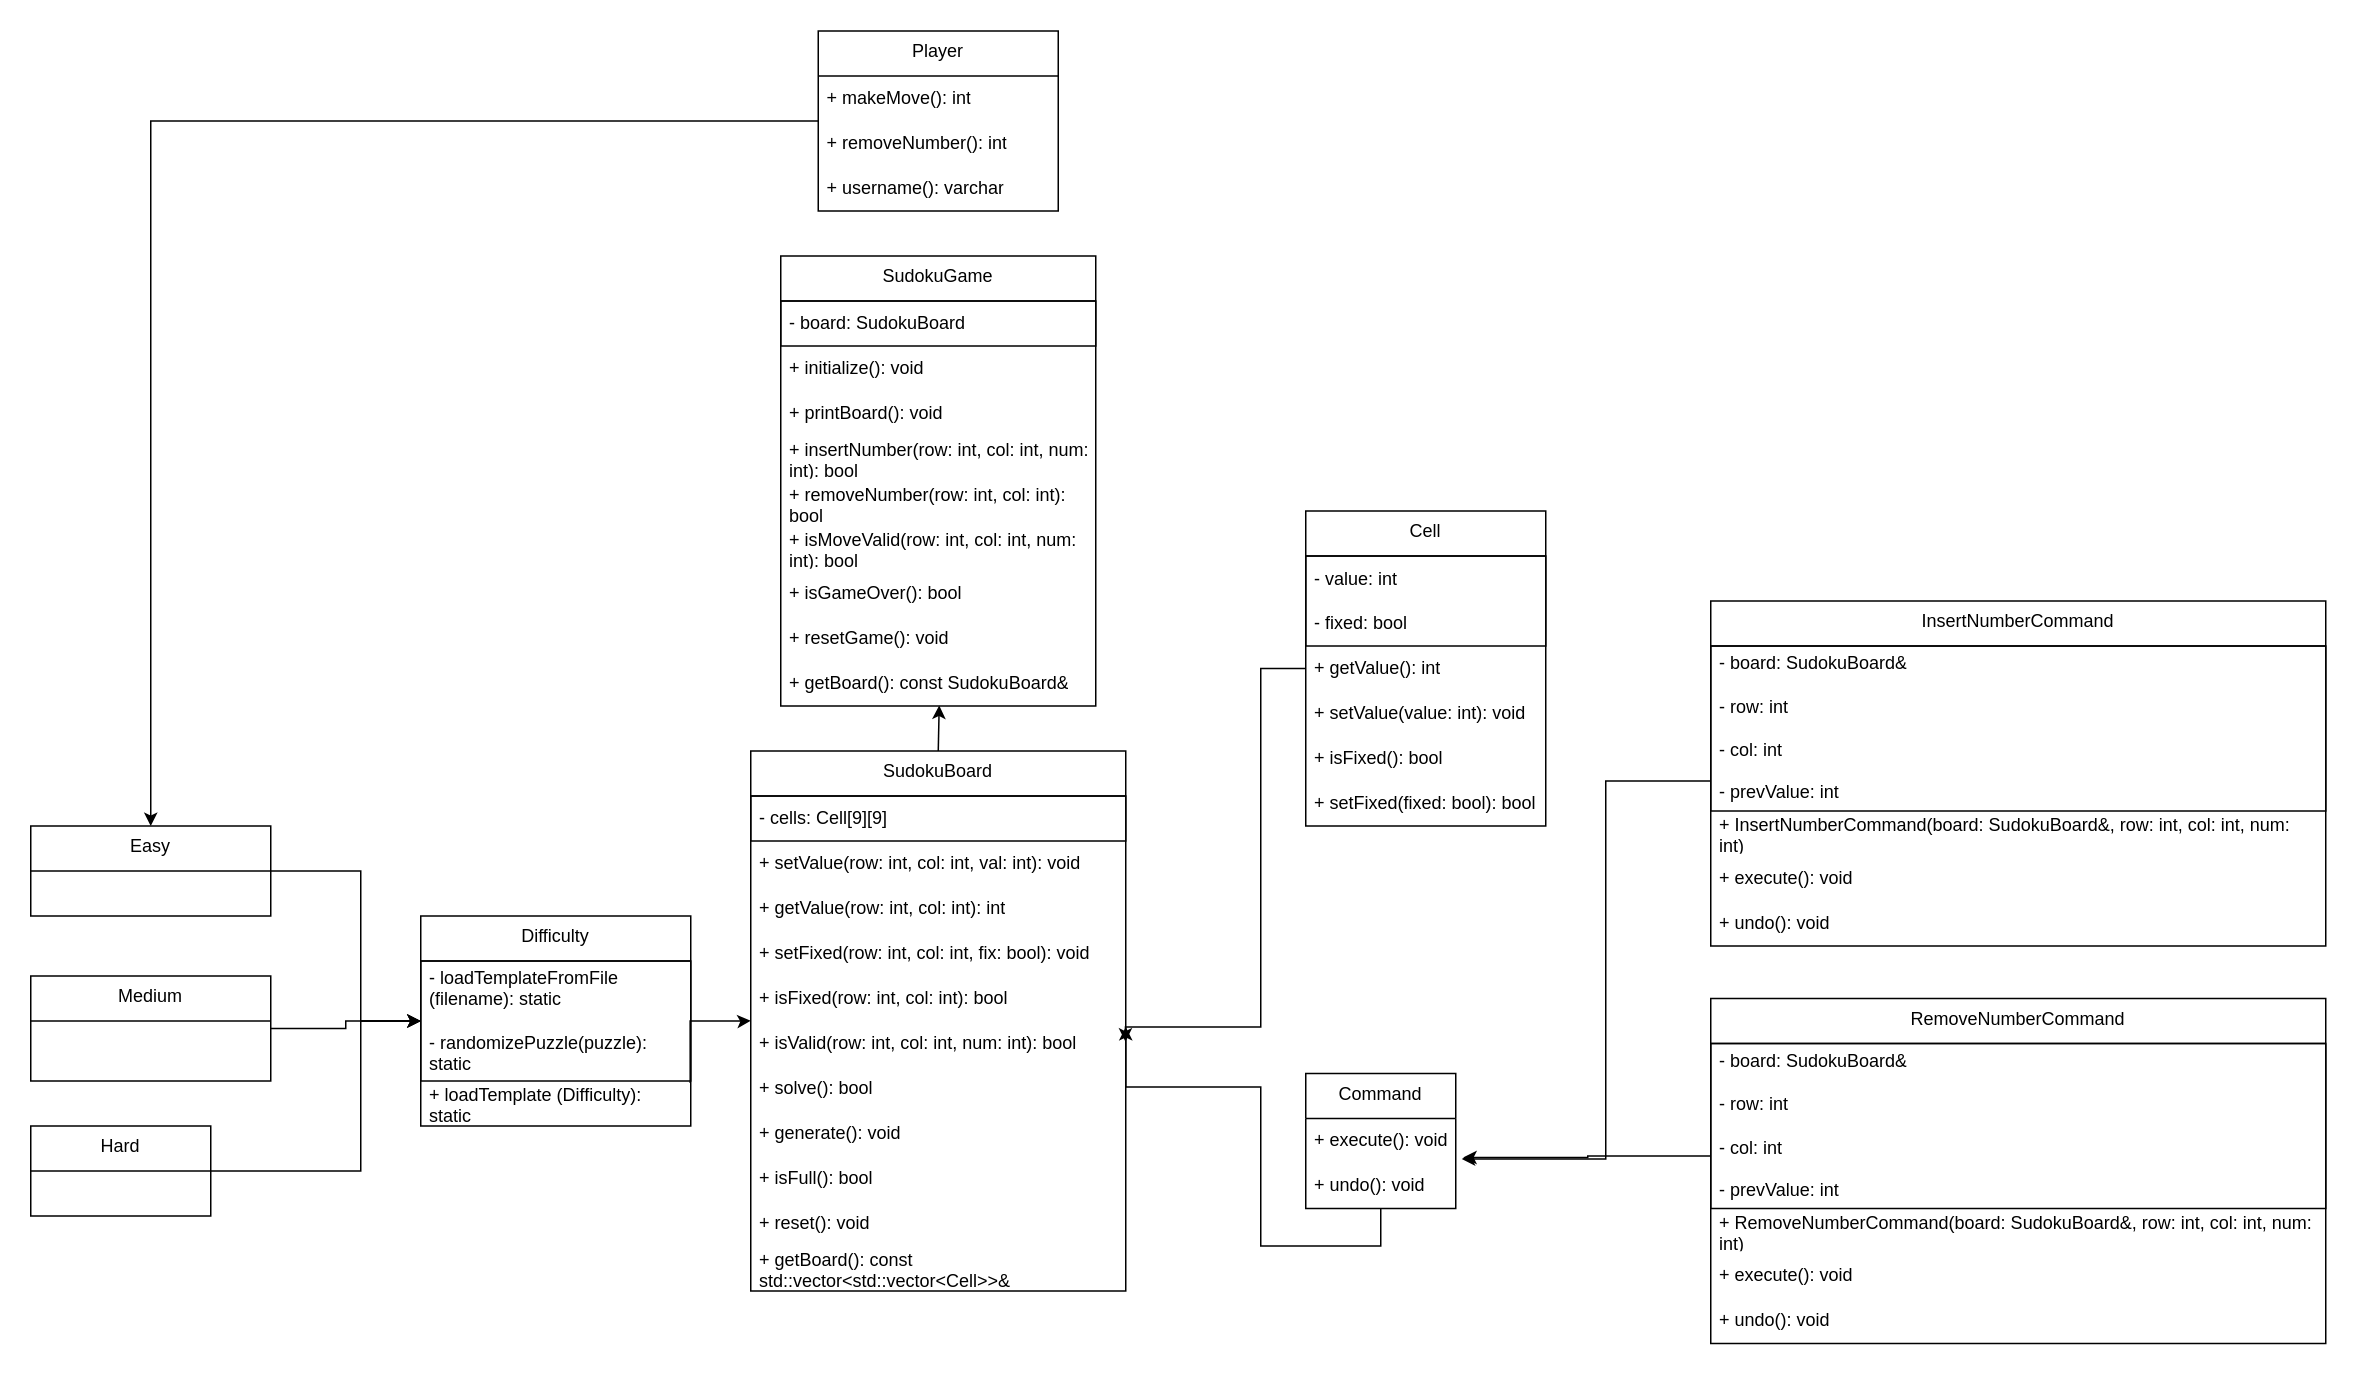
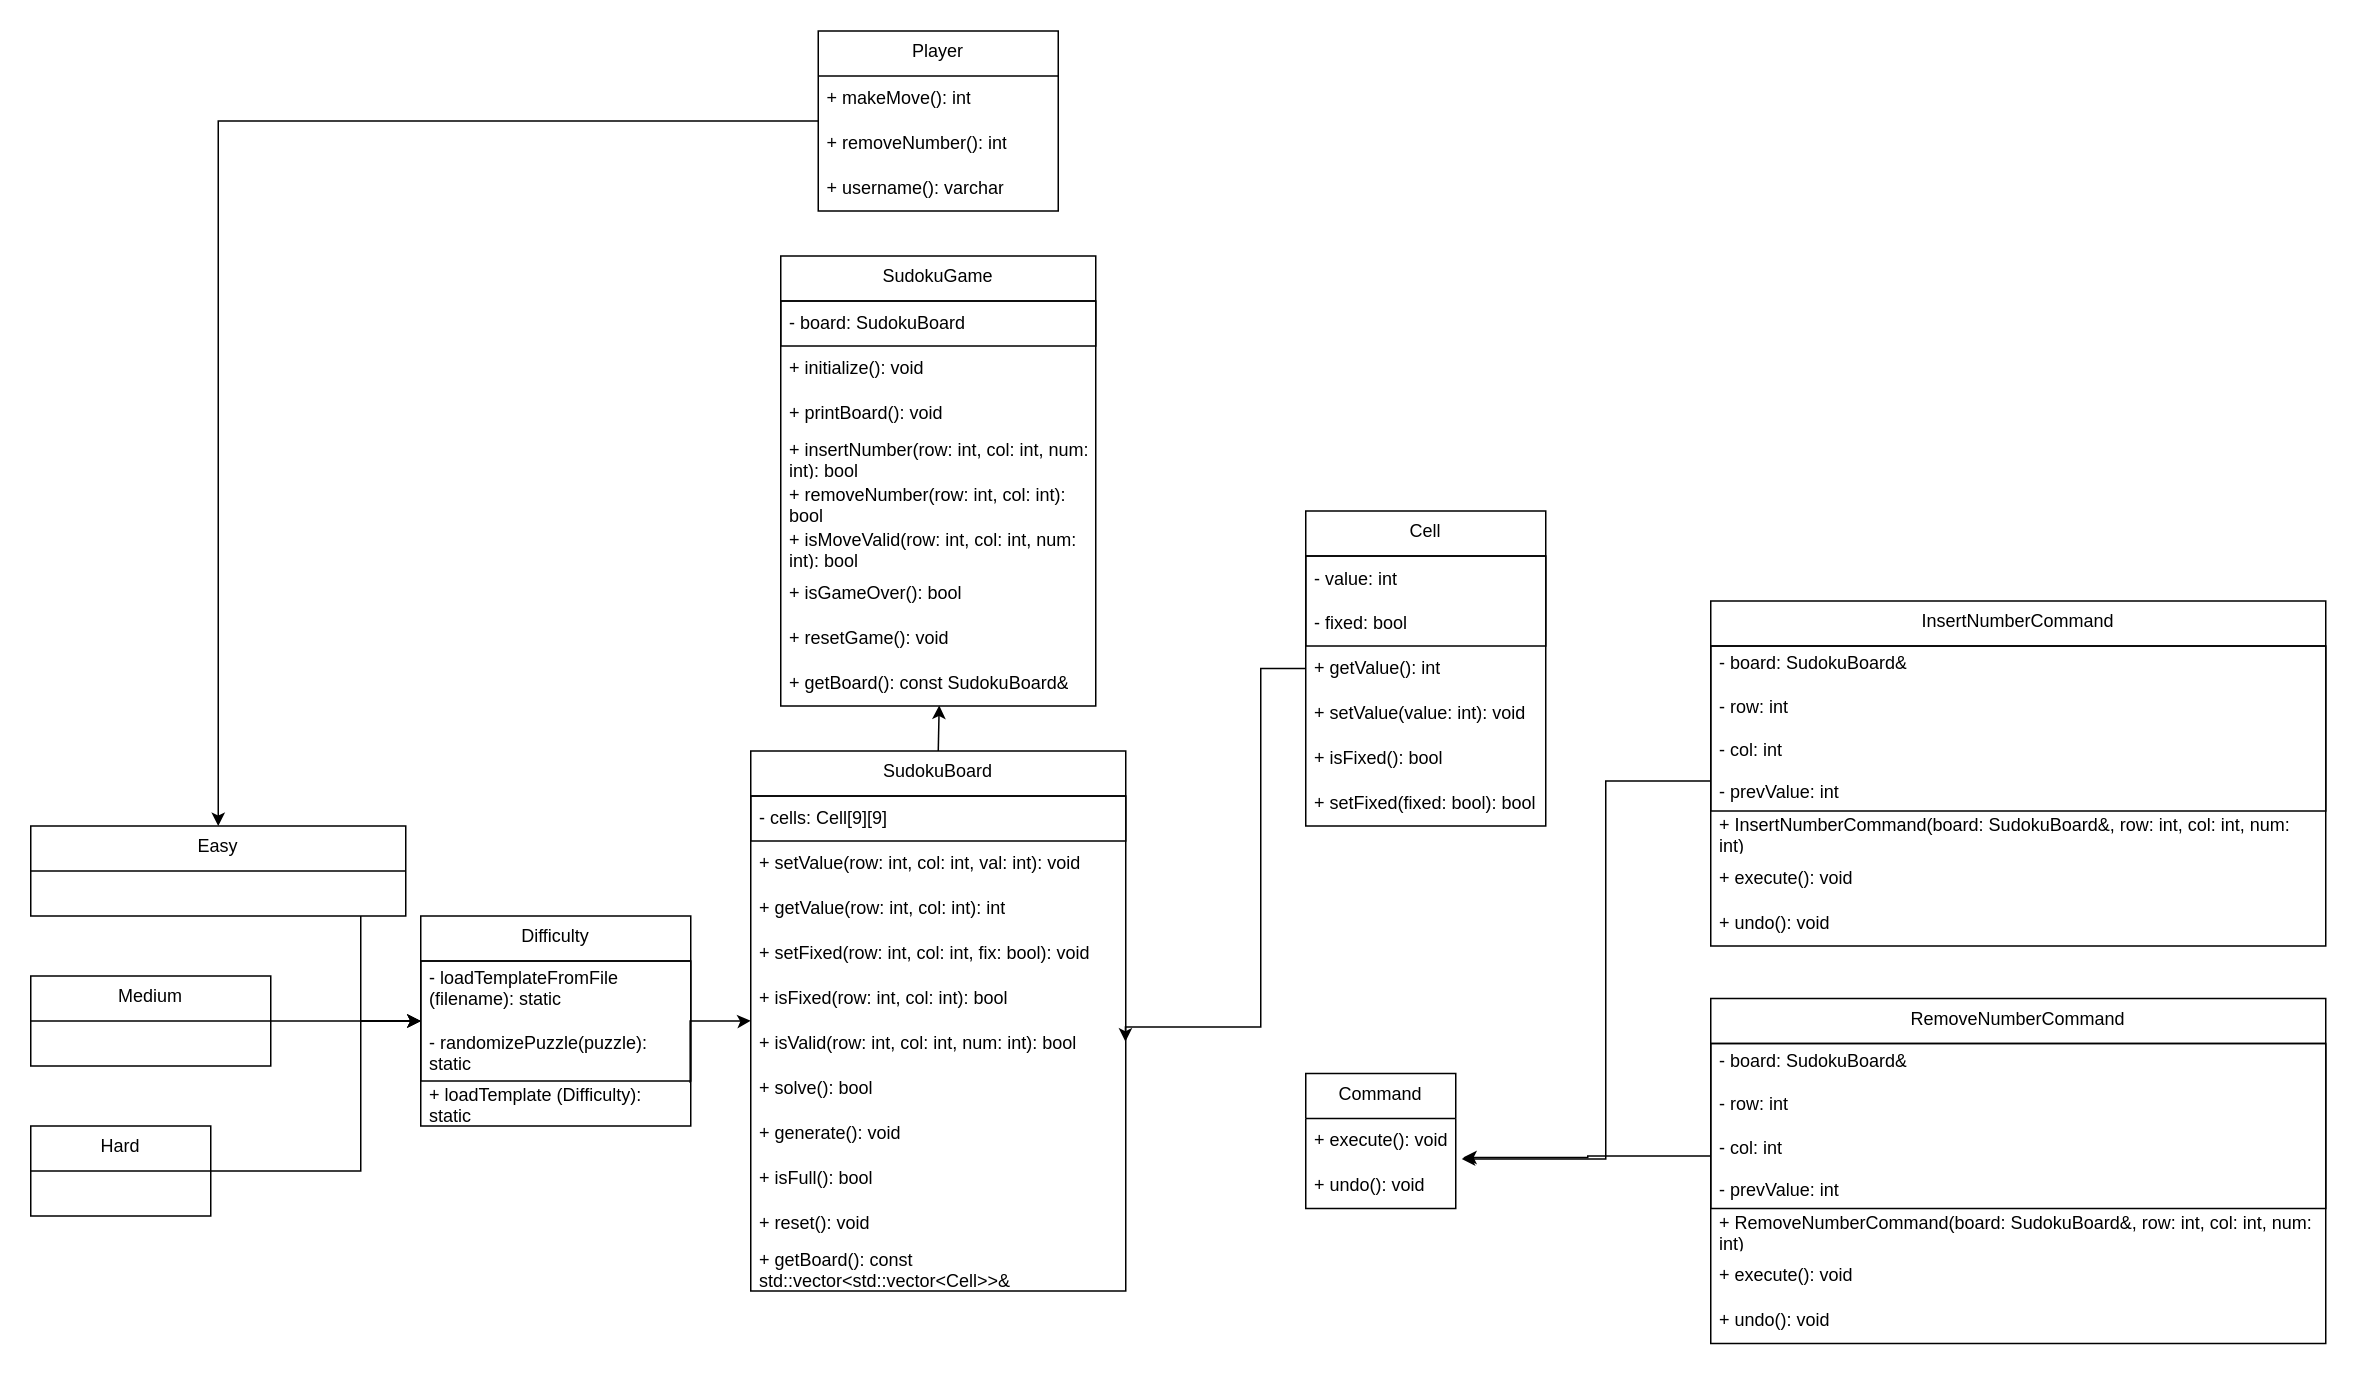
(151, 871) -> (218, 871)
(151, 1028) -> (151, 1021)
(1261, 1177) -> none
